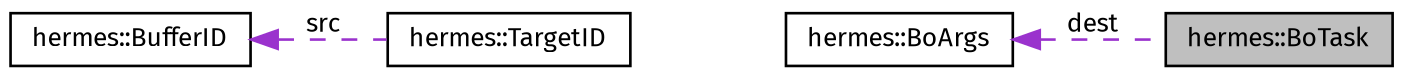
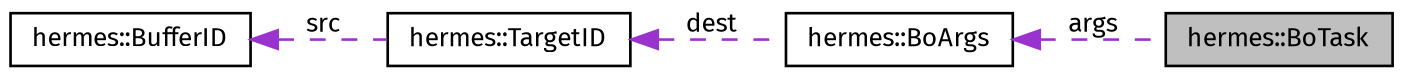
(1089, 25) -> (1089, 25)
none -> (722, 40)
